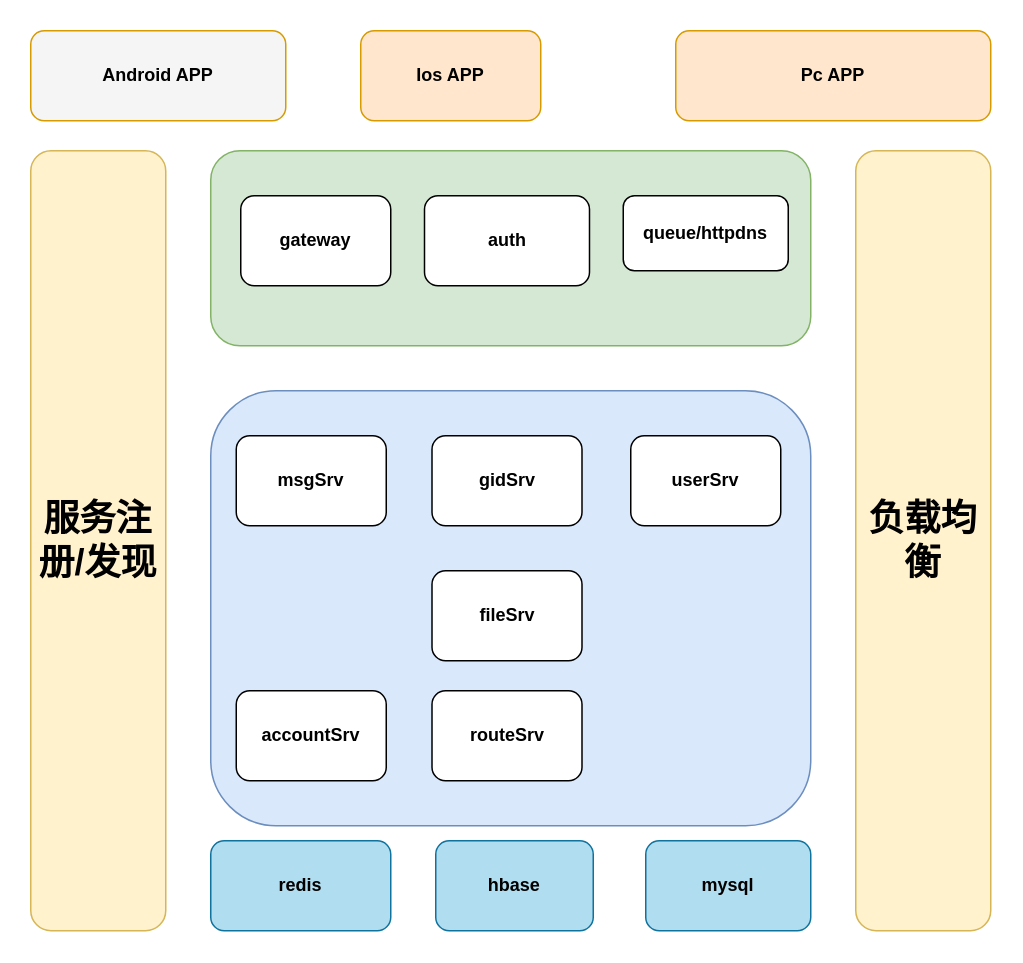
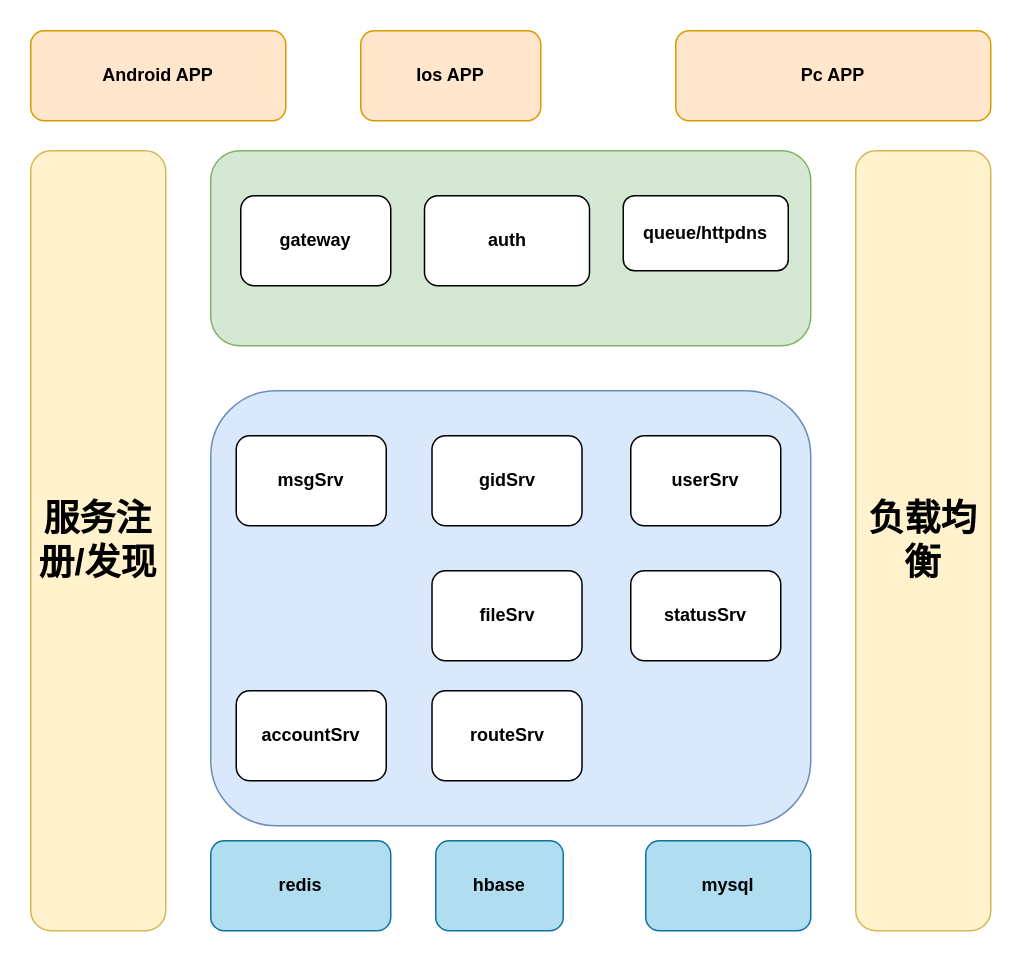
(158, 76) -> (158, 76)
none -> (706, 616)
(515, 886) -> (500, 886)
